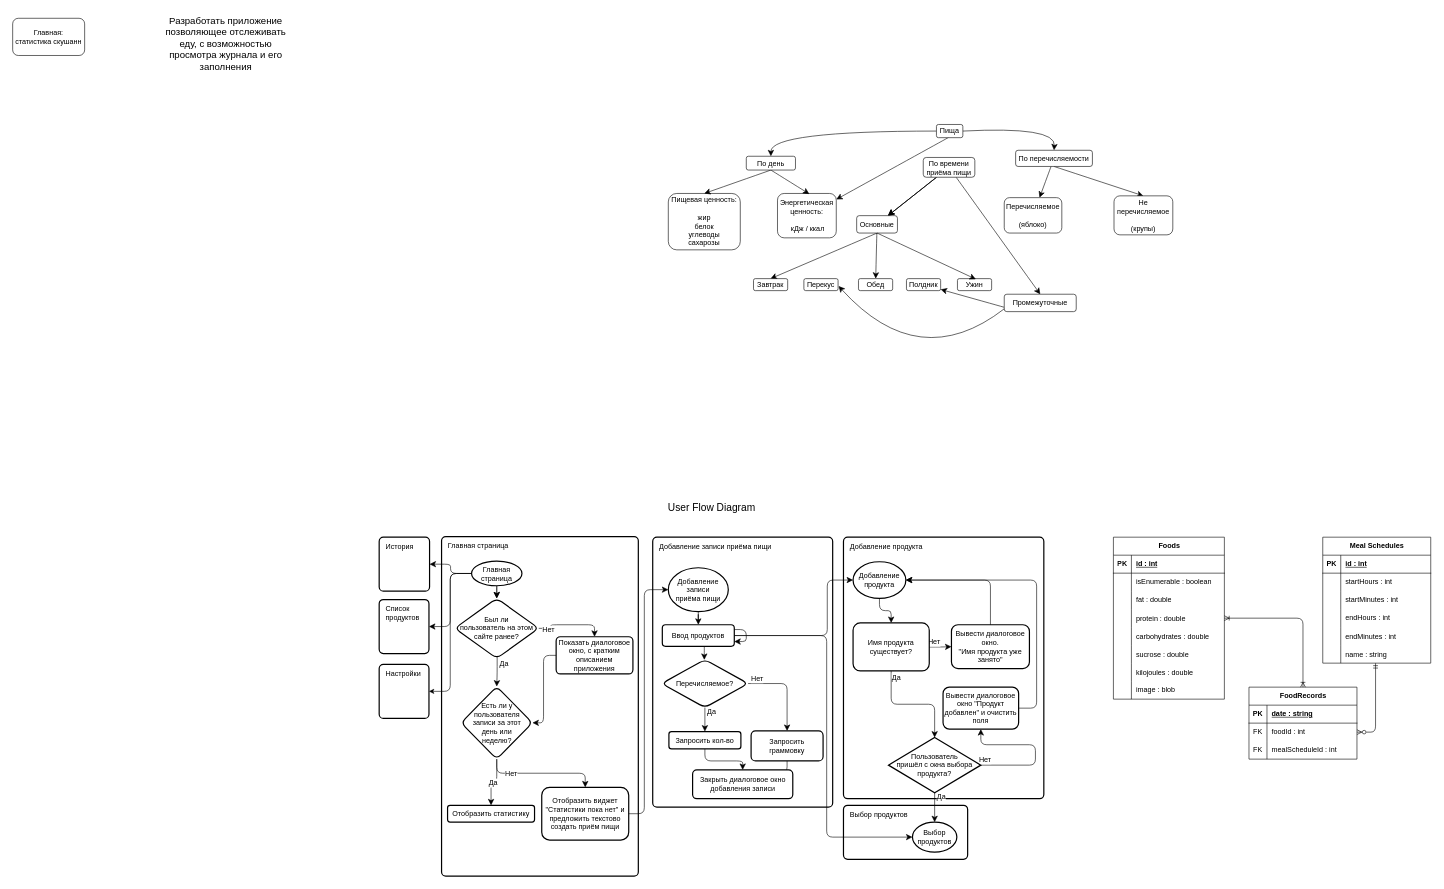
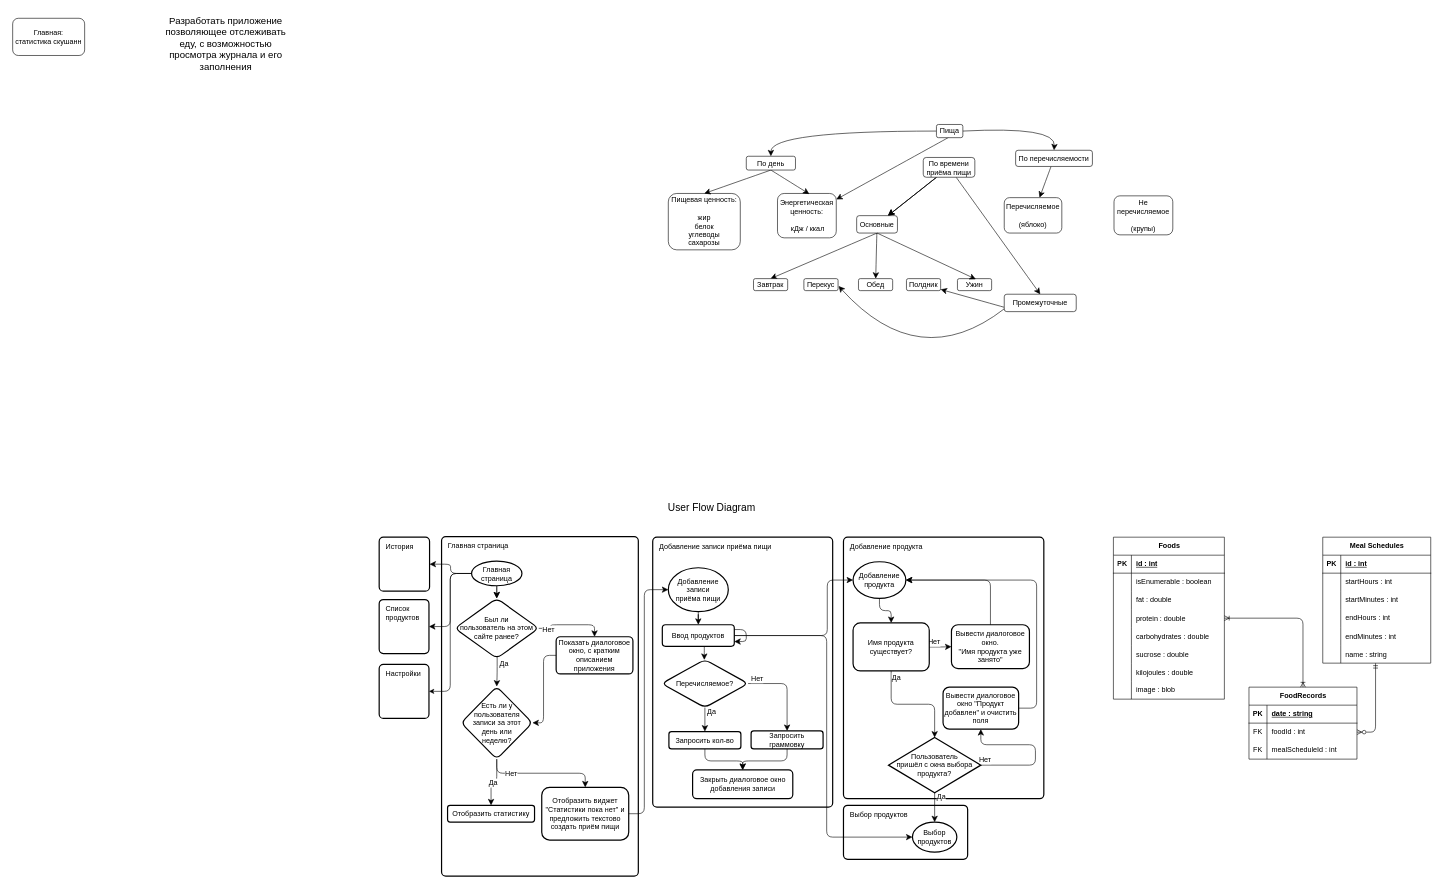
(1097, 181) -> none
(787, 746) -> (787, 740)
